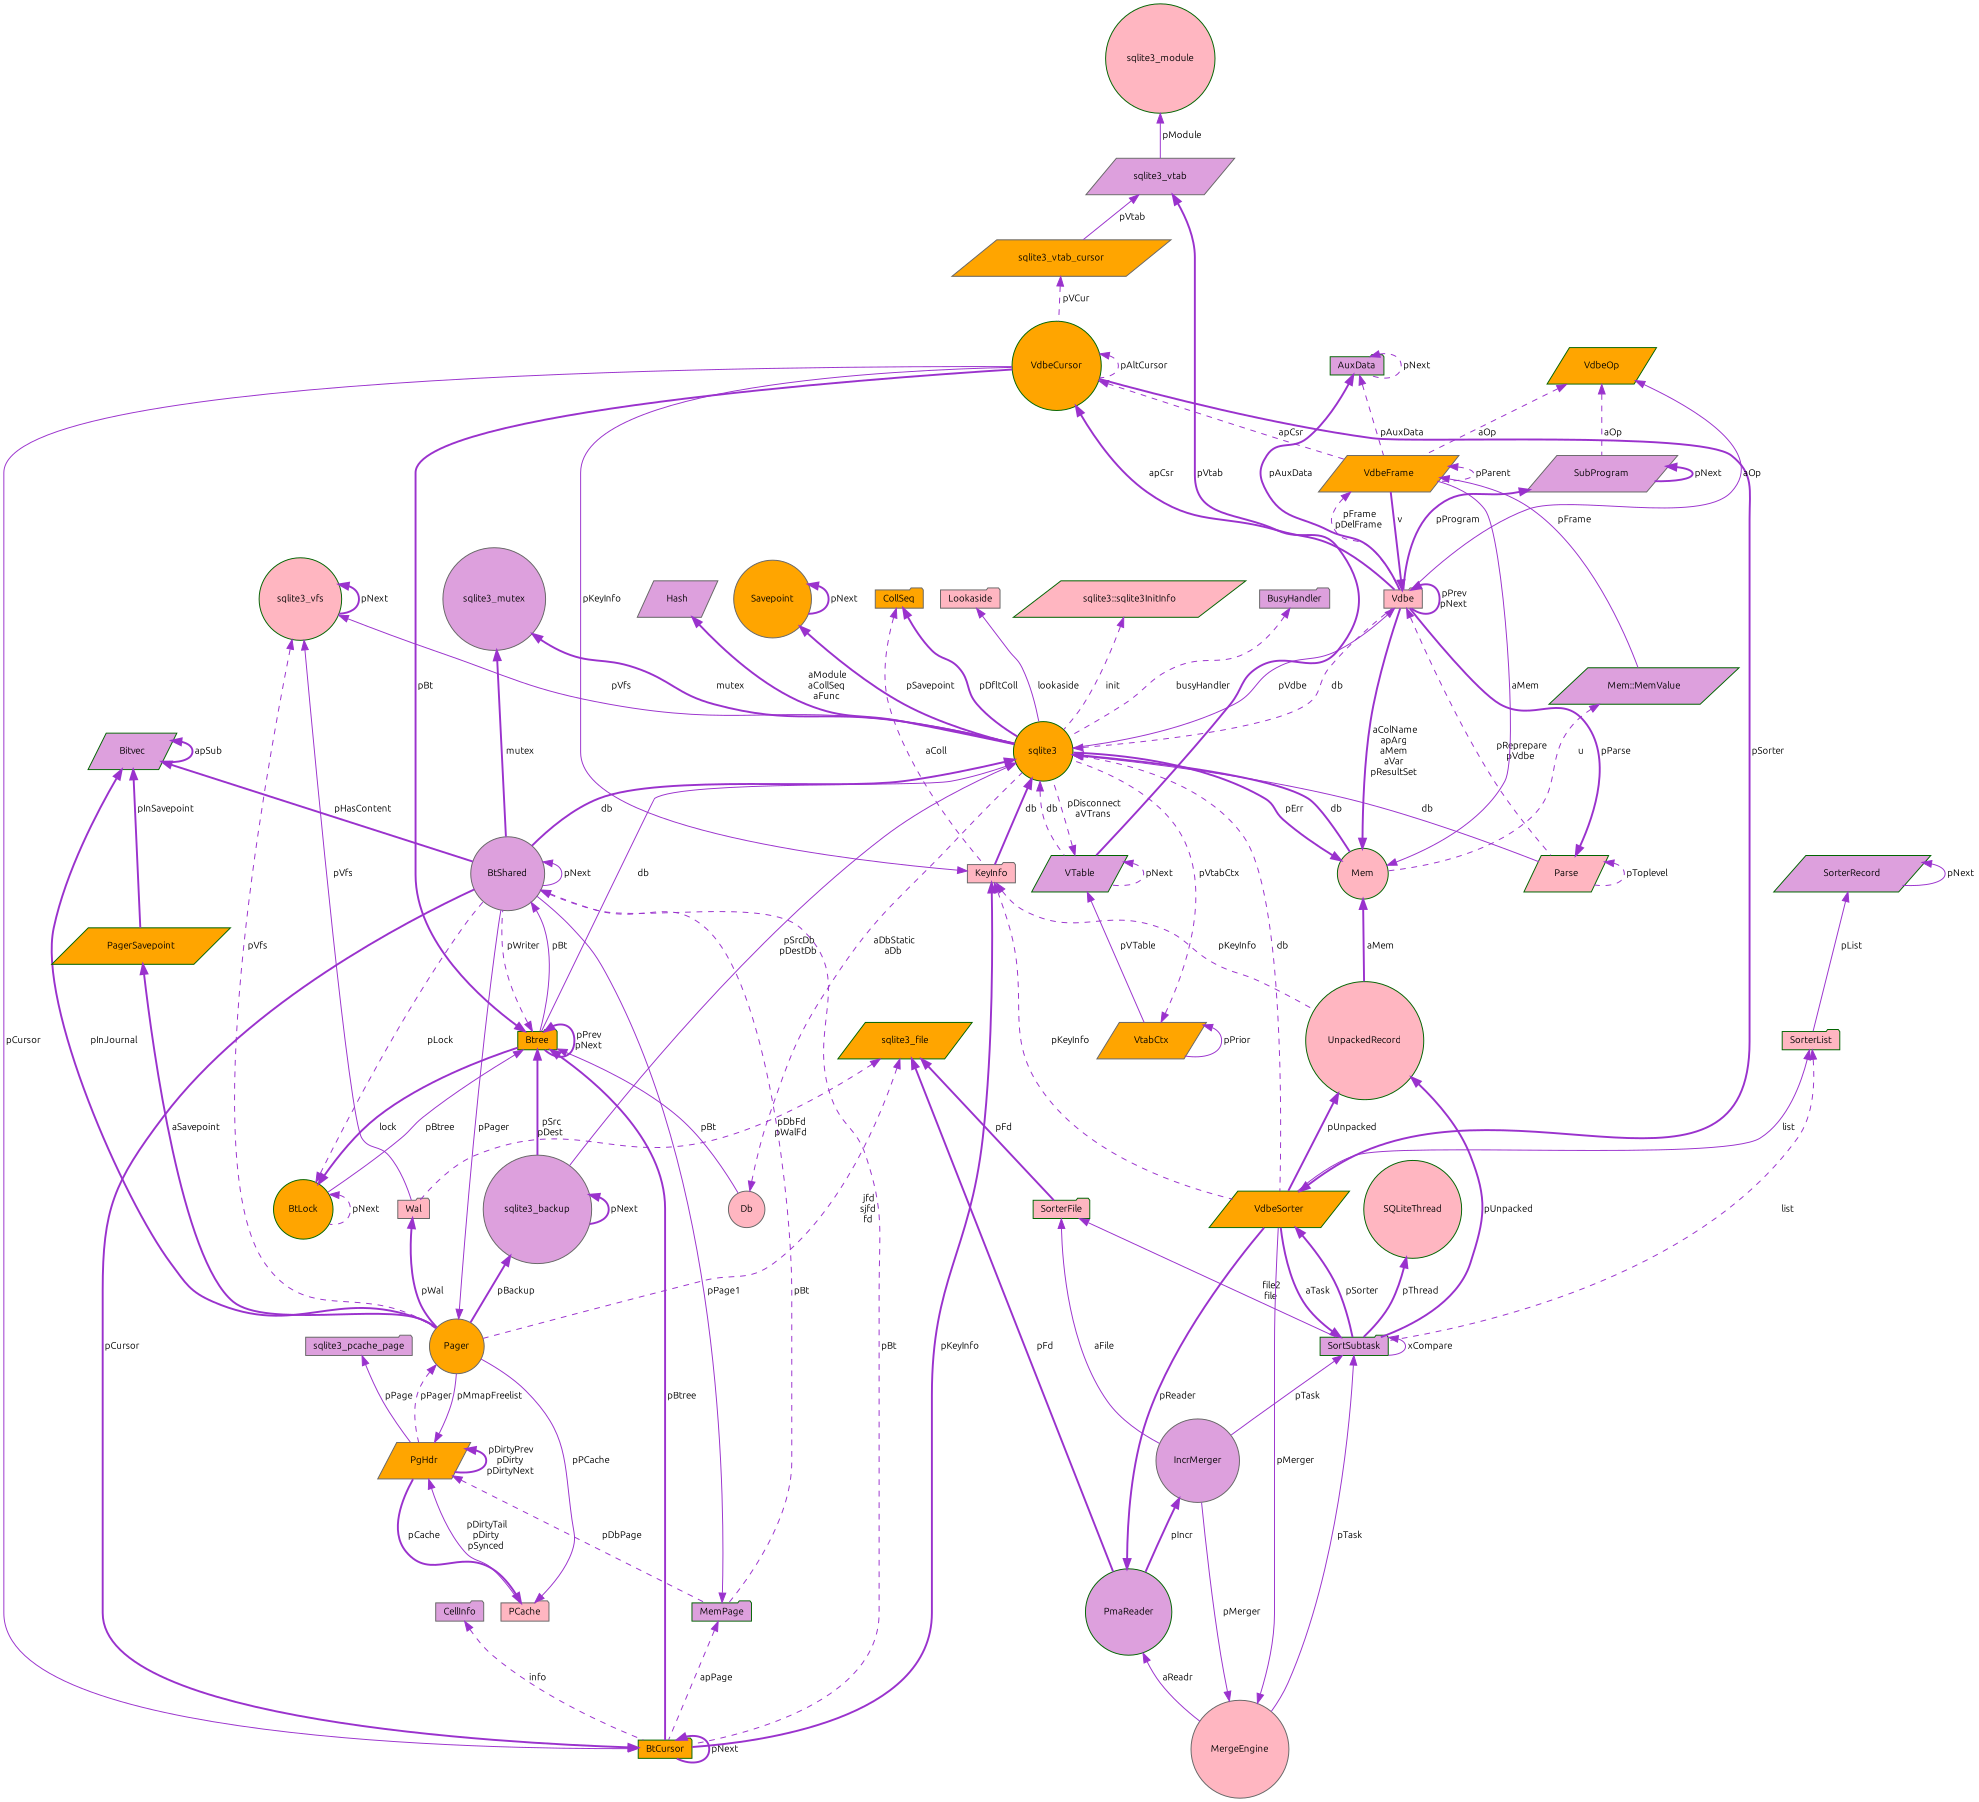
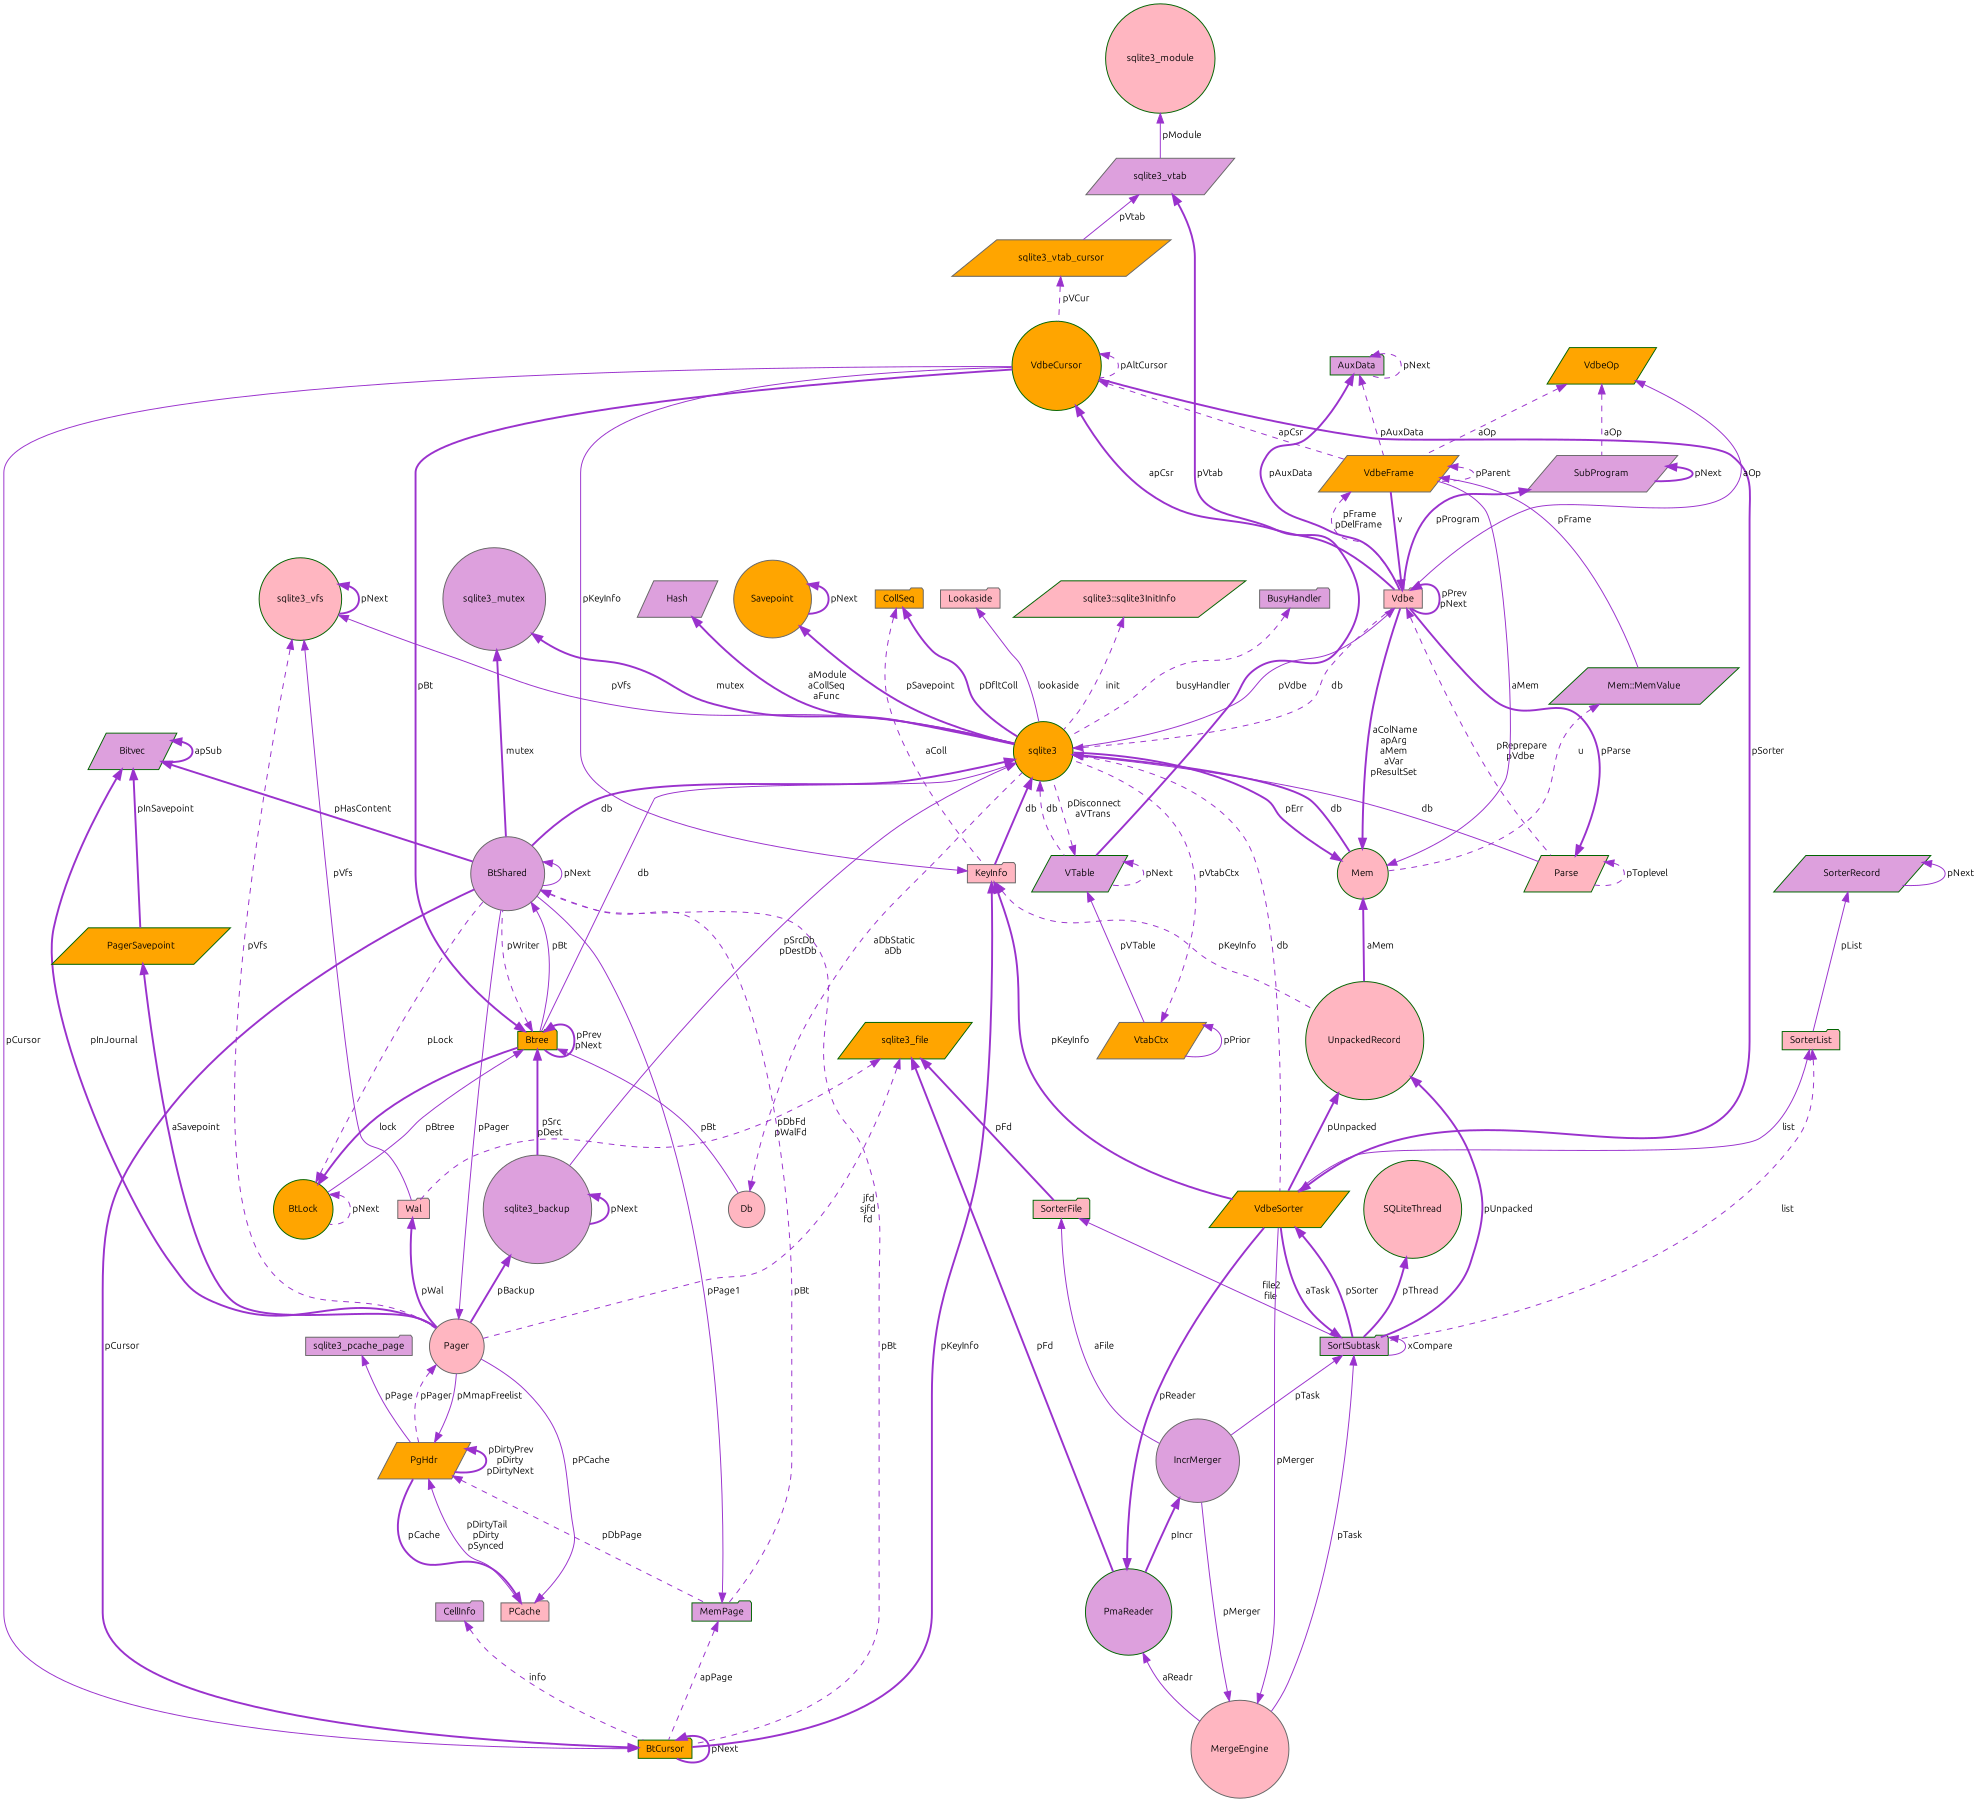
(1048, 1098) -> (1048, 1098)
(457, 1346) -> (457, 1346)
(665, 1378) -> none
